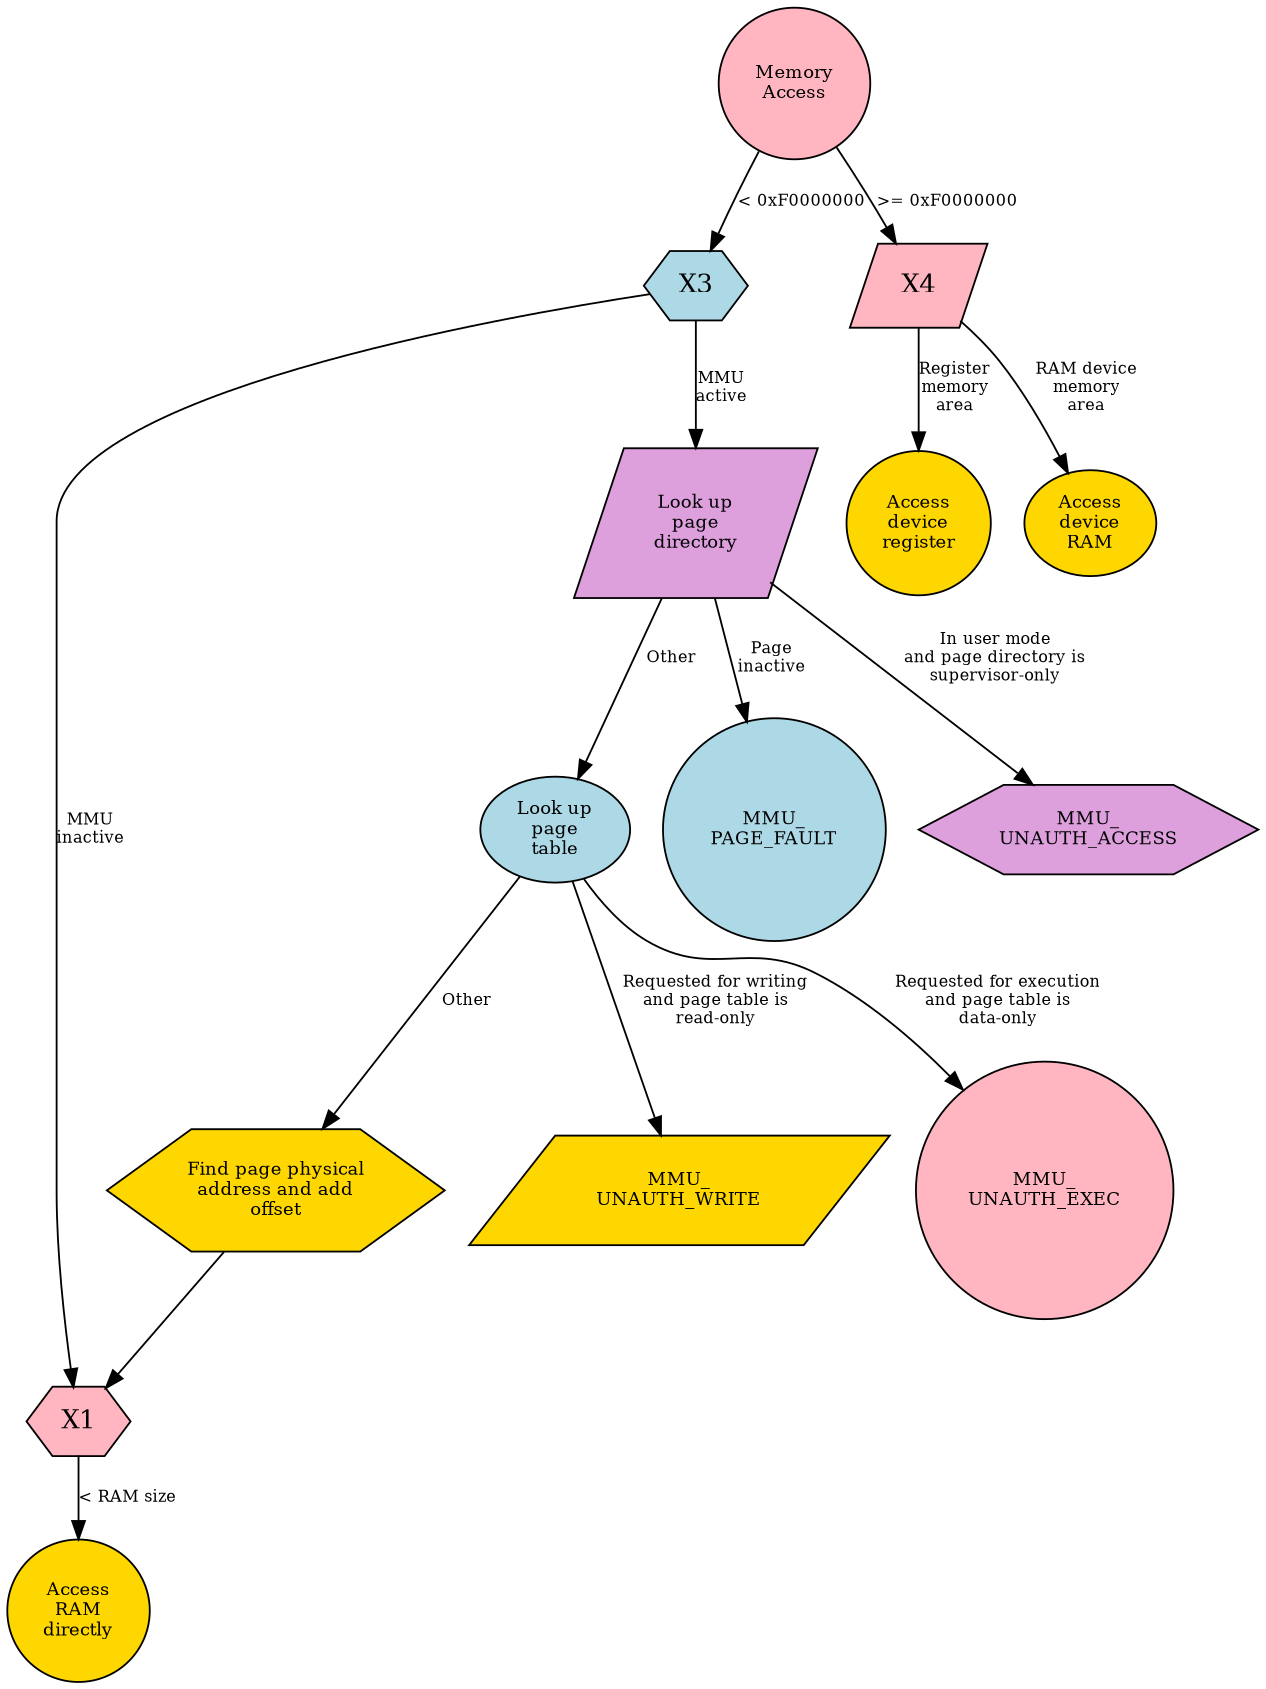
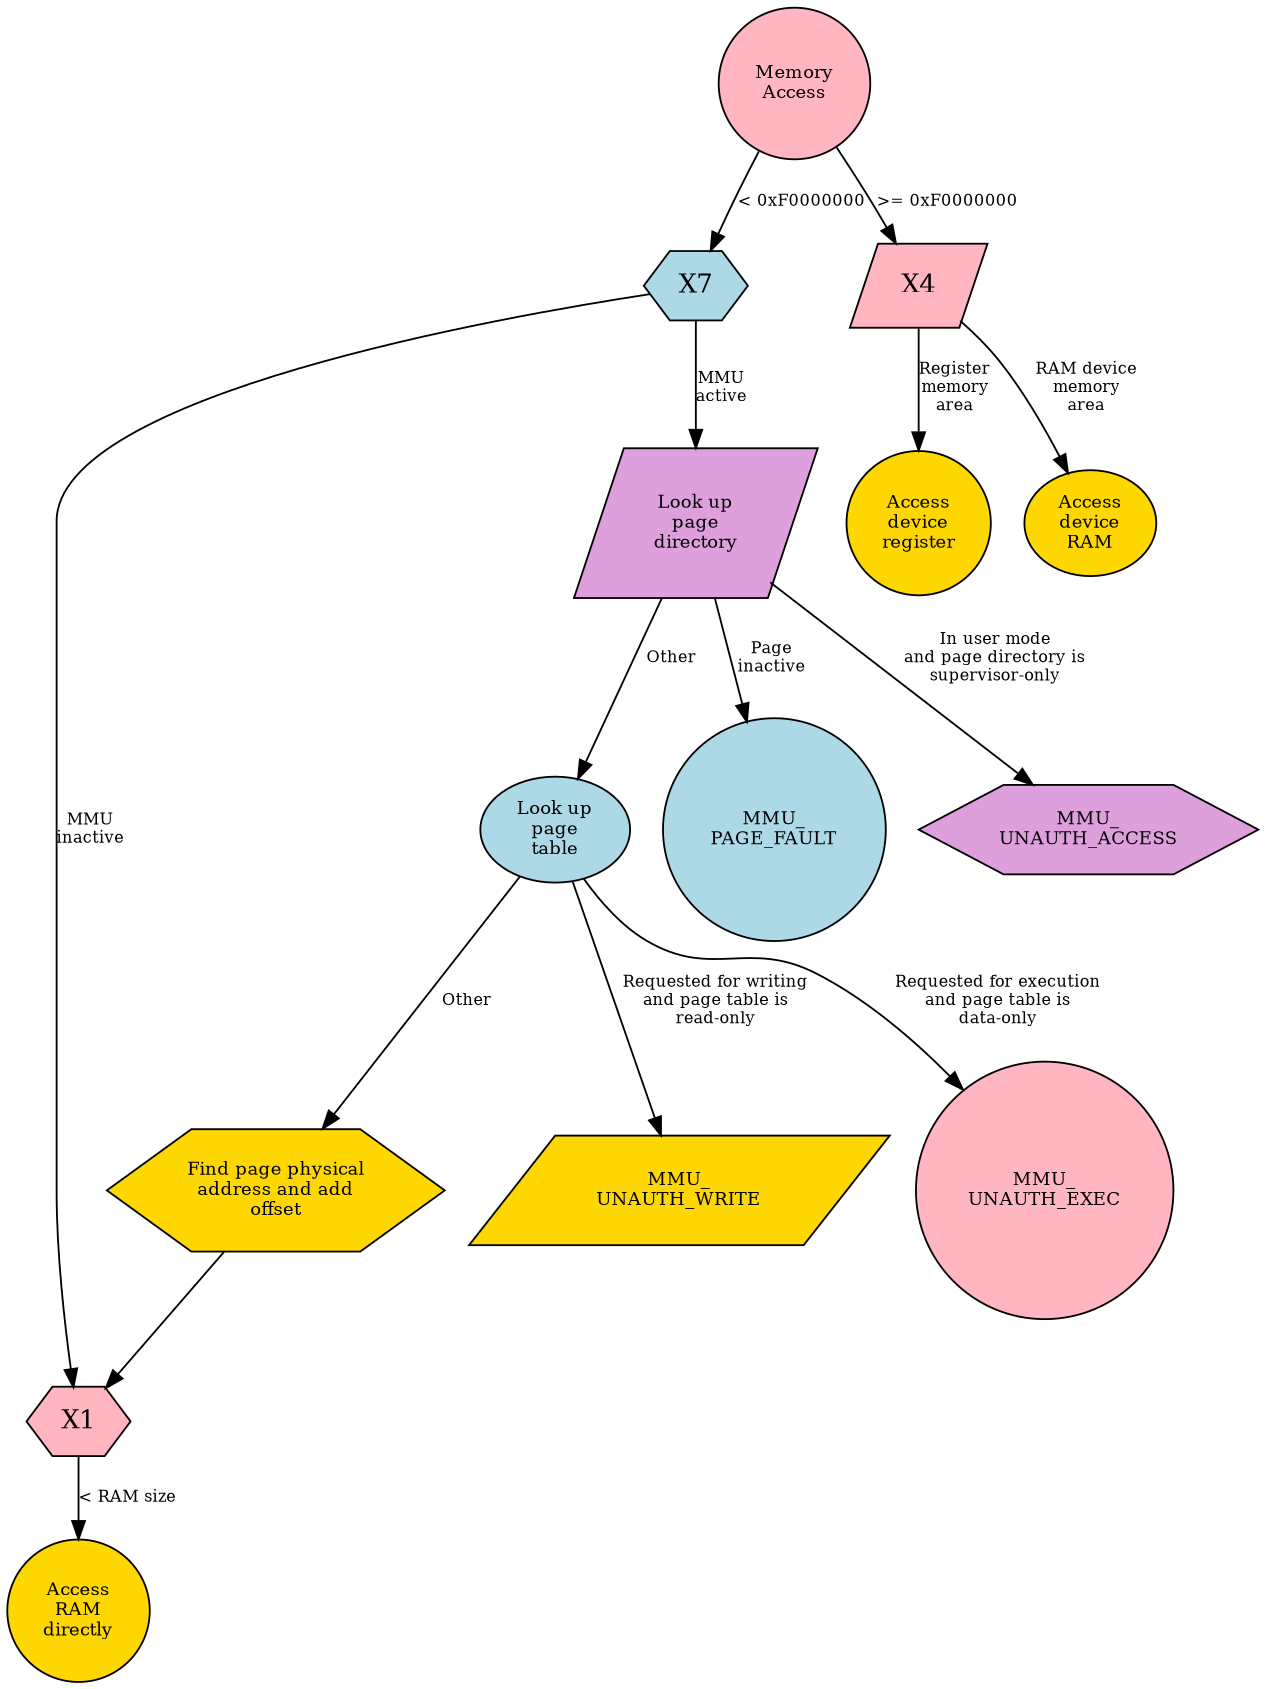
(696, 286) -> (696, 286)
